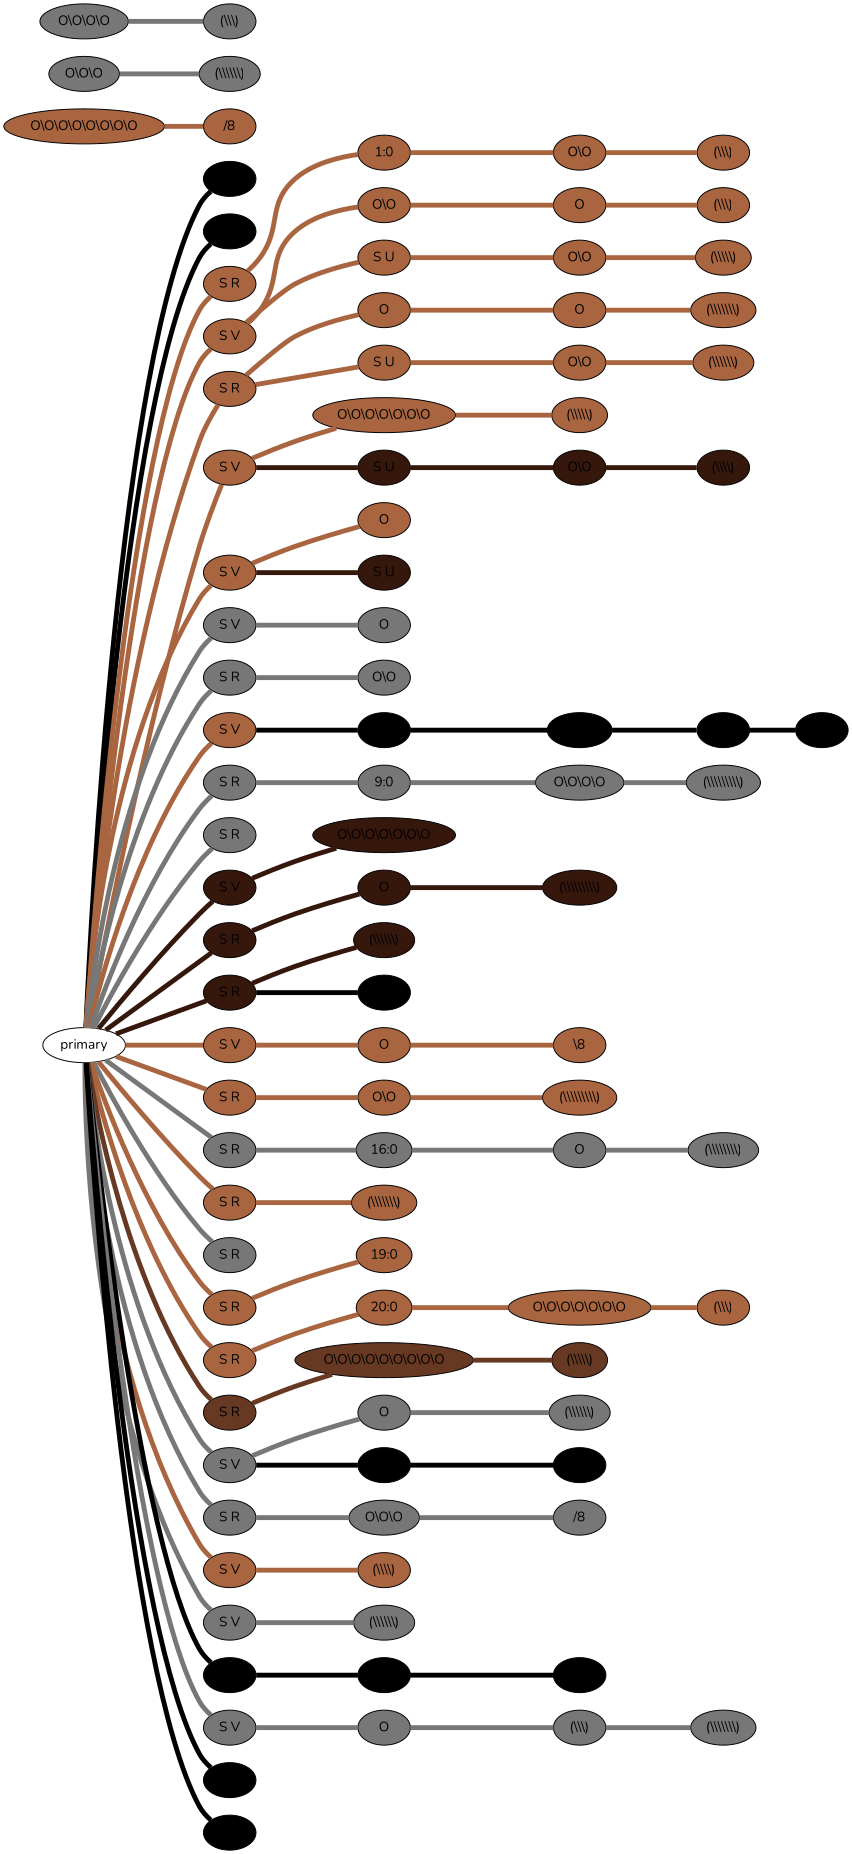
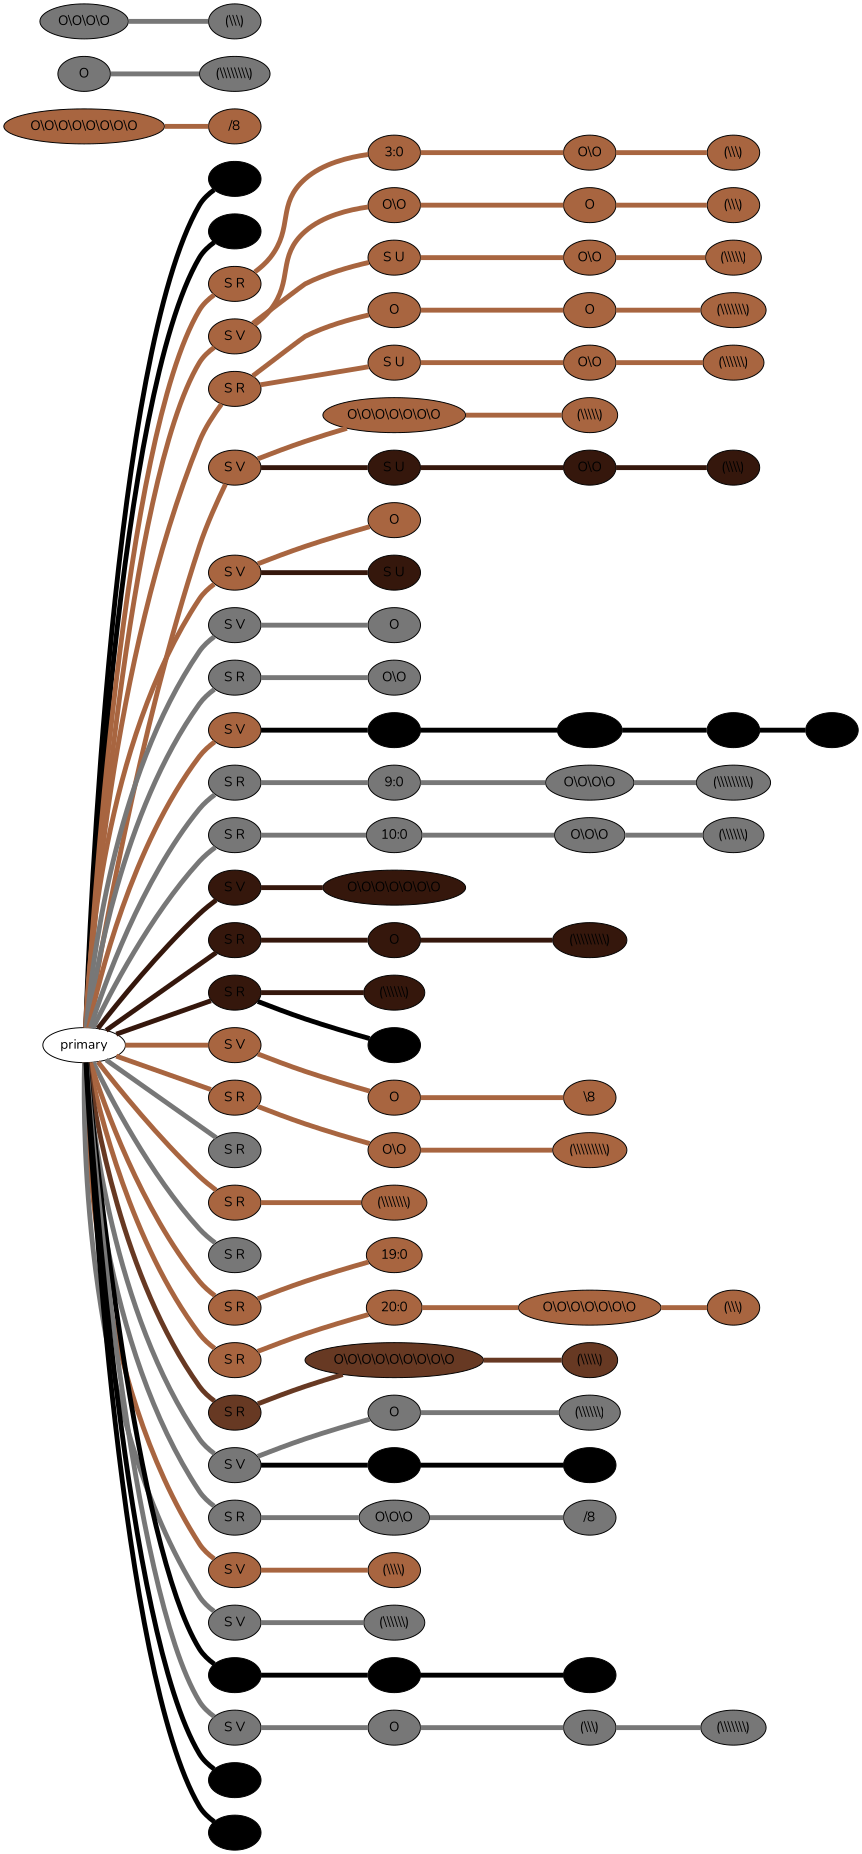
(384, 153) -> (394, 153)
none -> (394, 835)
(384, 1150) -> none
